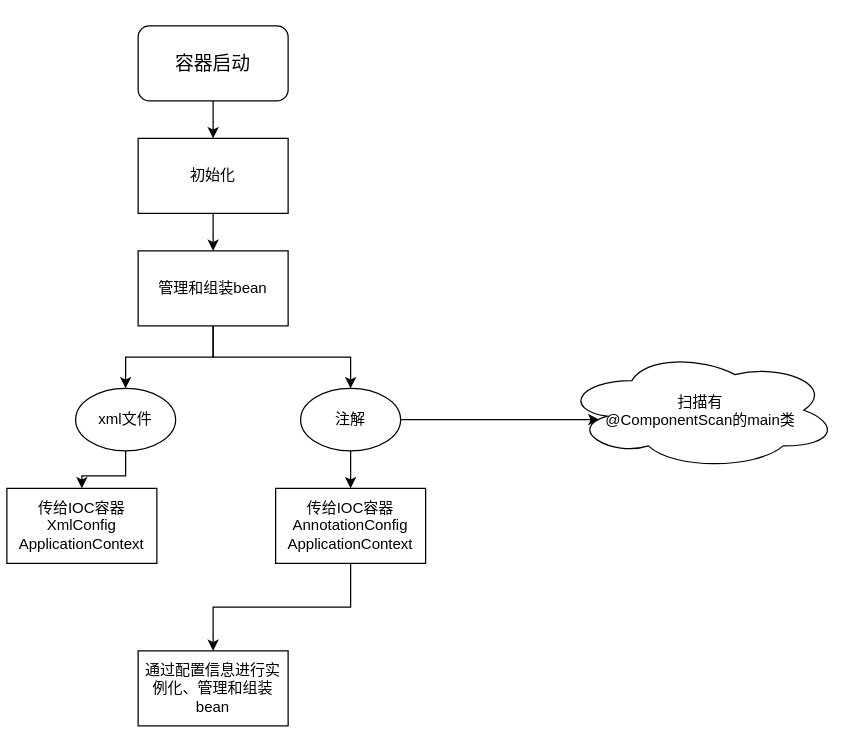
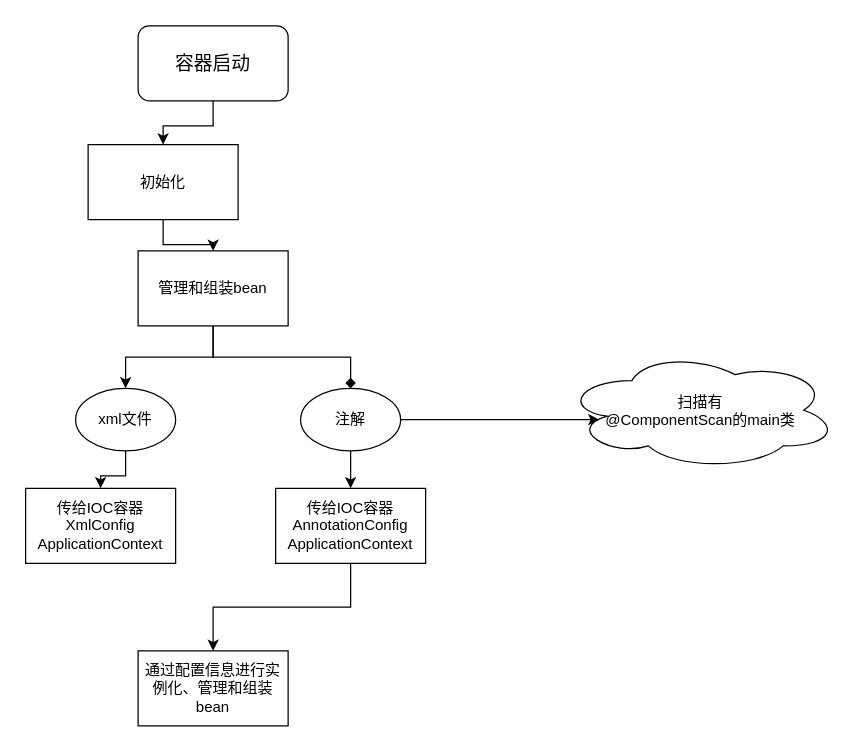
(213, 176) -> (163, 182)
(351, 378) -> (351, 377)
(82, 526) -> (101, 526)
